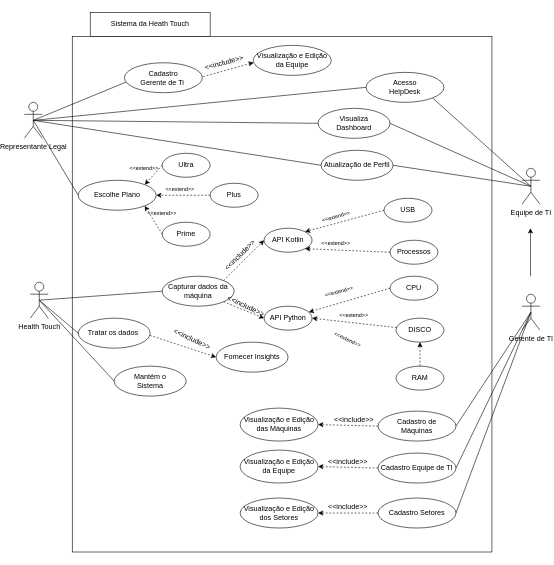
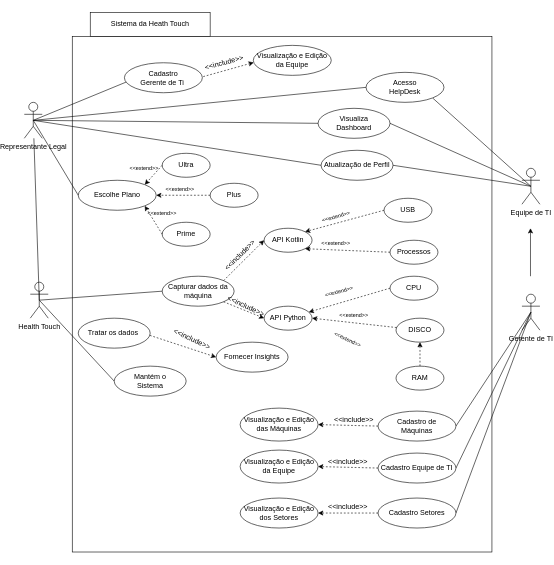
(63, 320) -> (36, 214)
